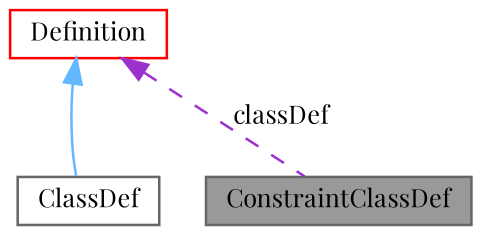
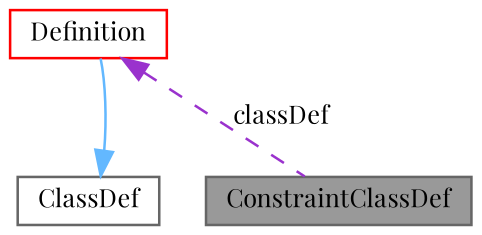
(72, 130) -> (105, 104)
